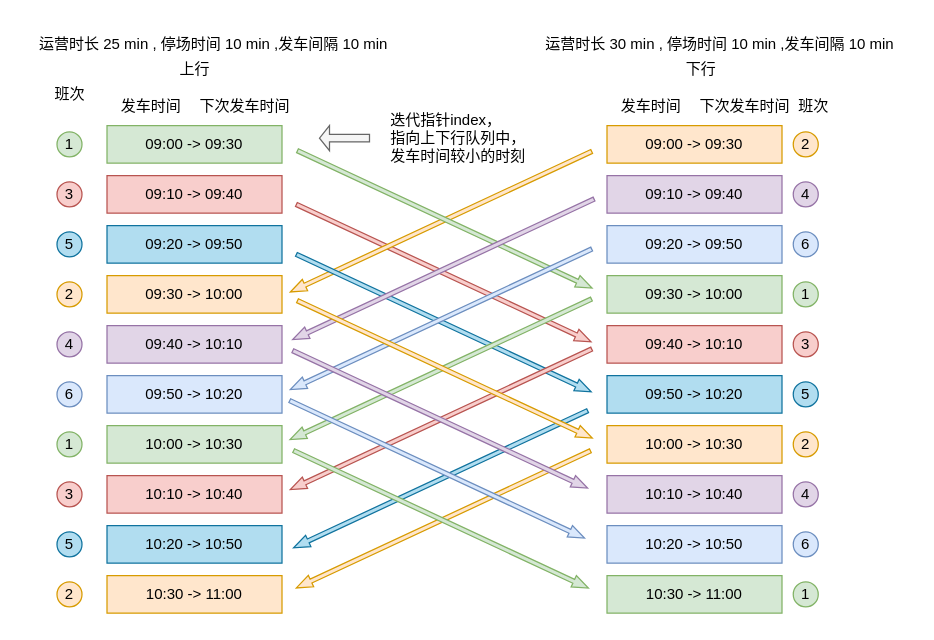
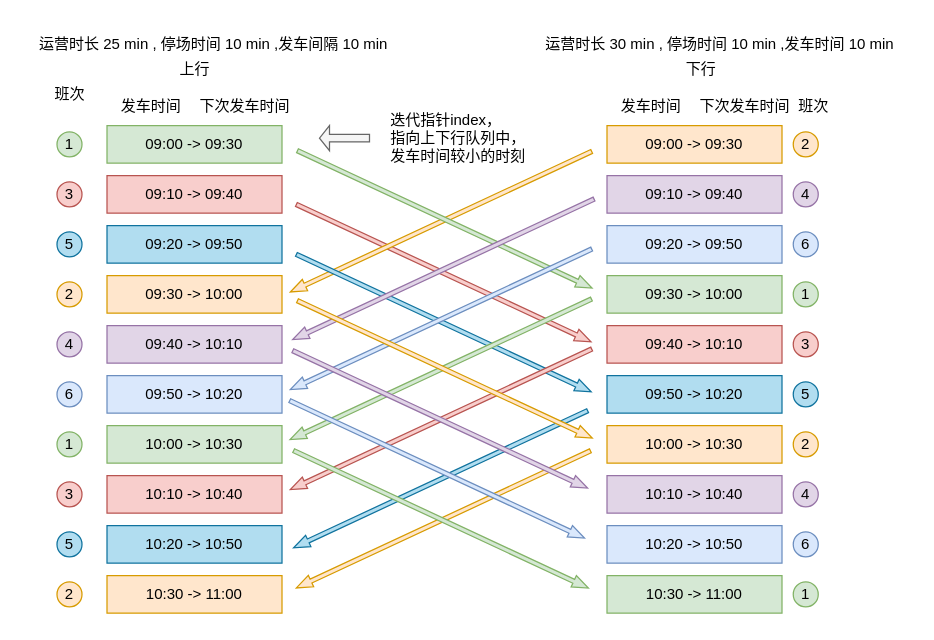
(720, 44) -> (720, 44)
